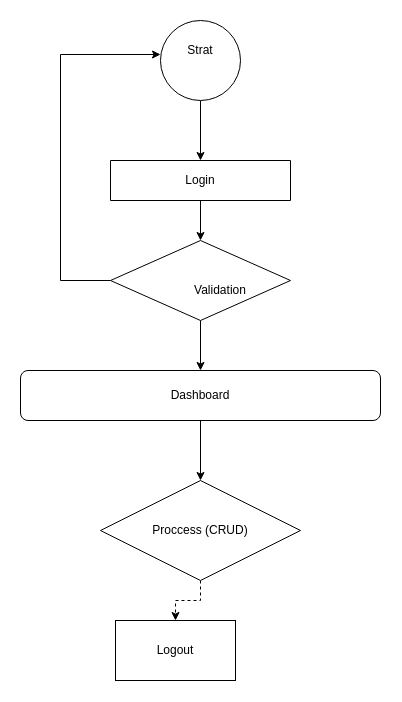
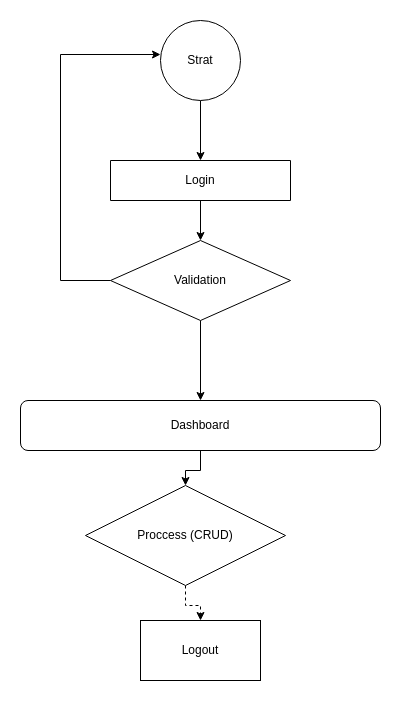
(201, 51) -> (201, 61)
(221, 291) -> (201, 281)
(201, 396) -> (201, 426)
(201, 531) -> (186, 536)
(176, 651) -> (201, 651)
